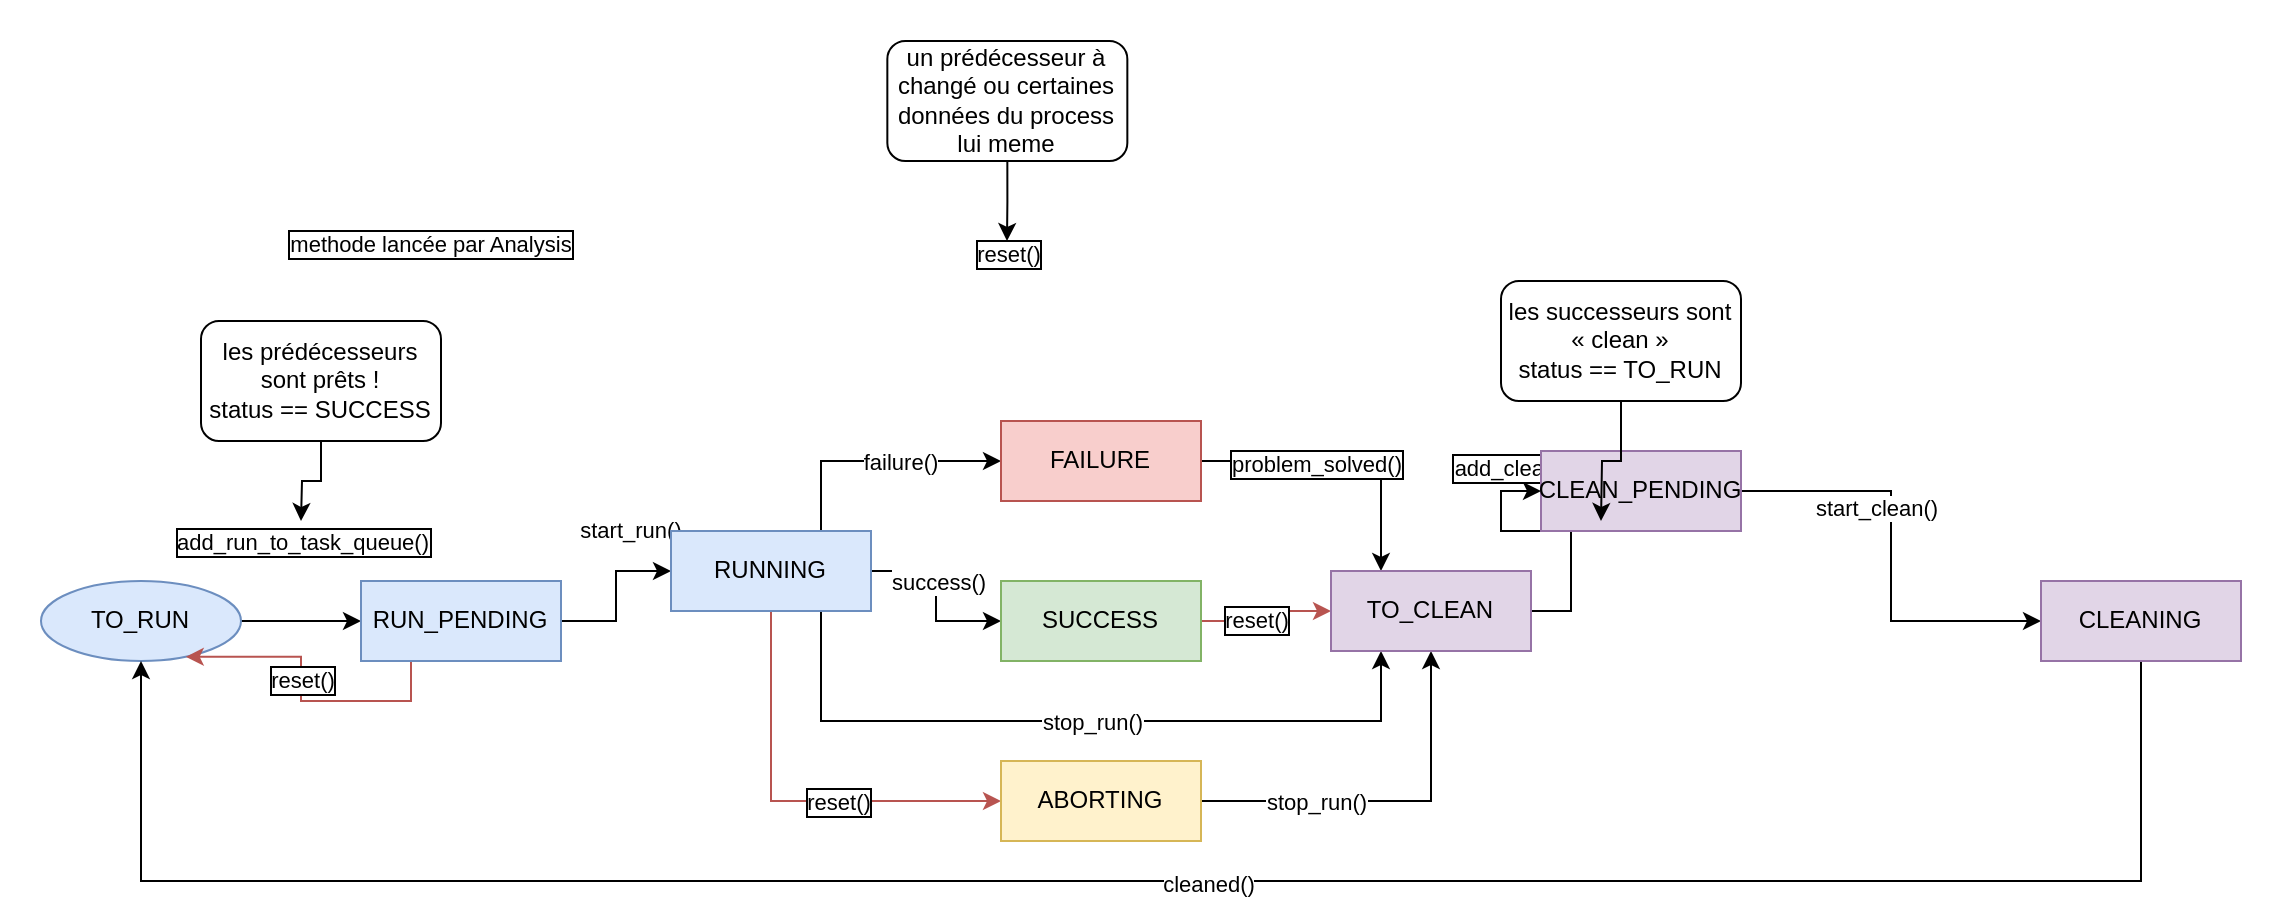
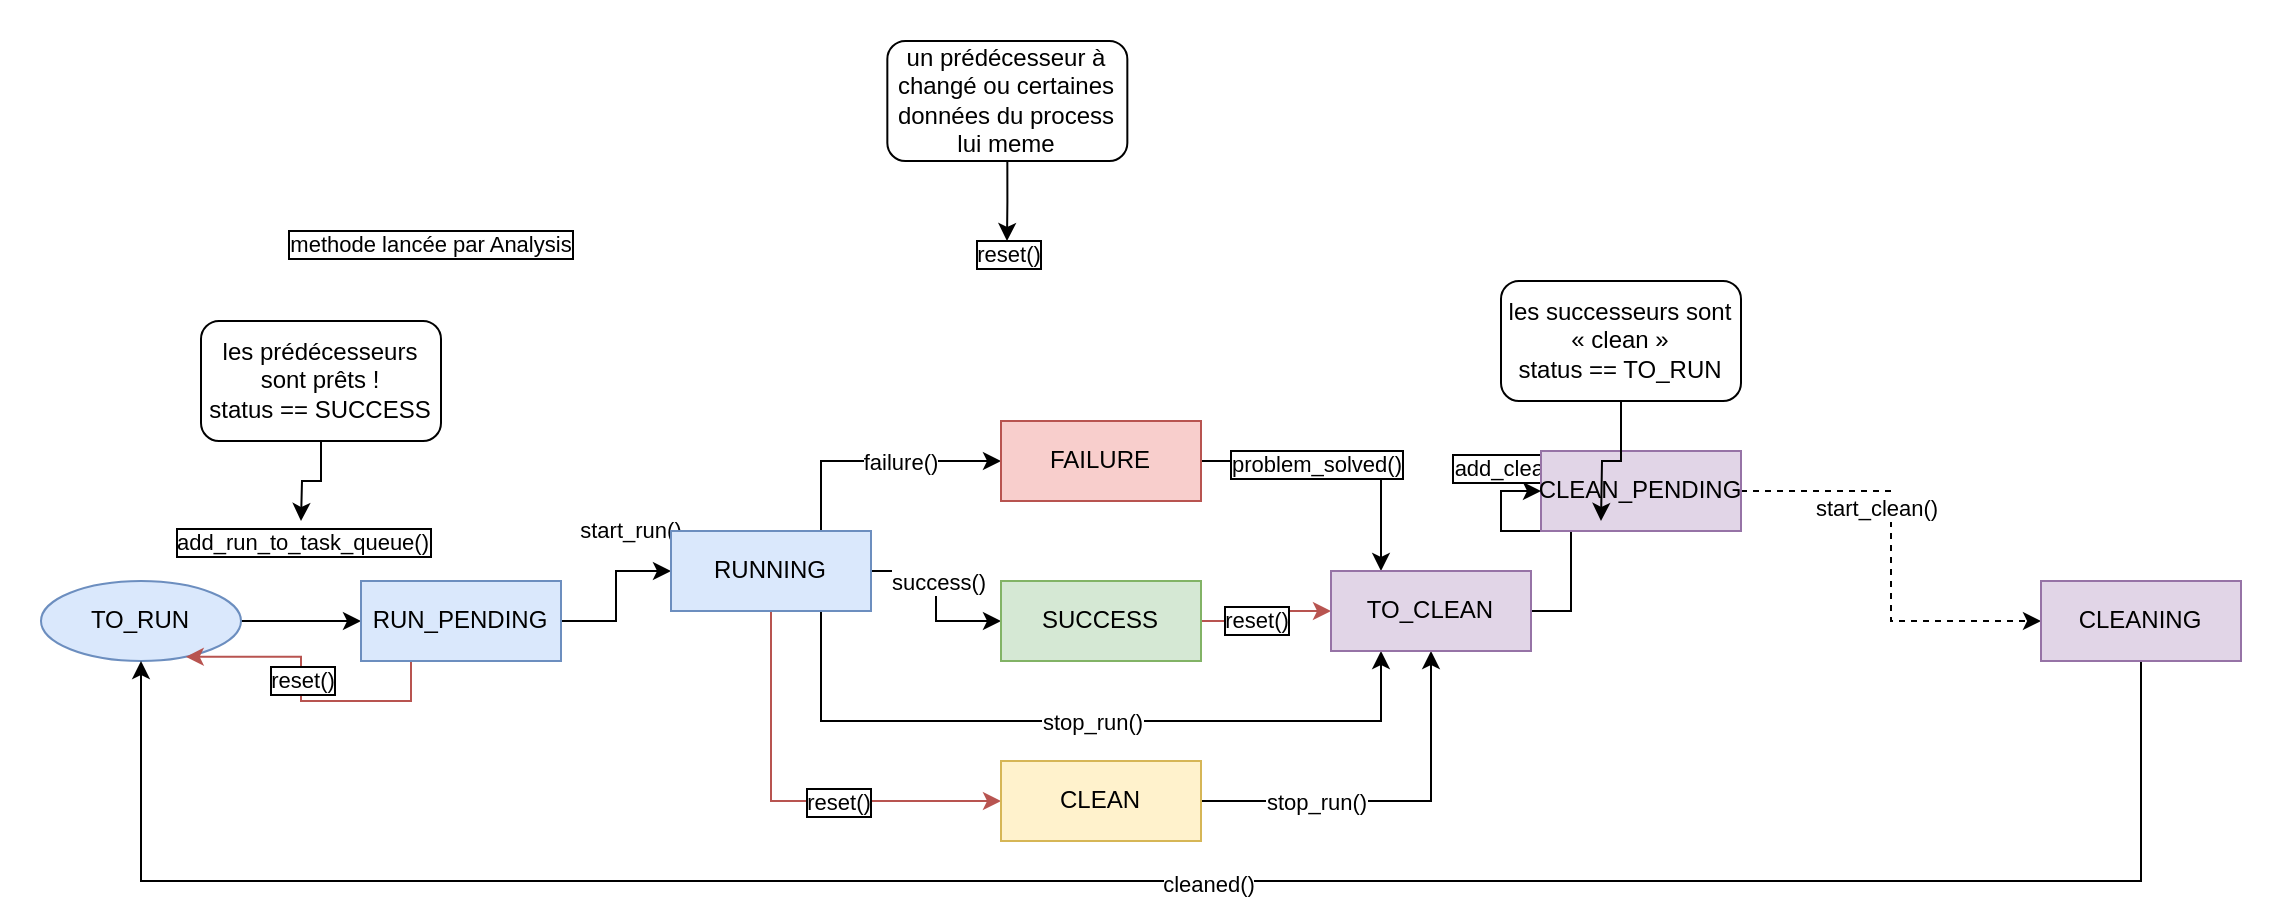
(1911, 621) -> (1911, 621)
(1101, 801) -> (1101, 801)
